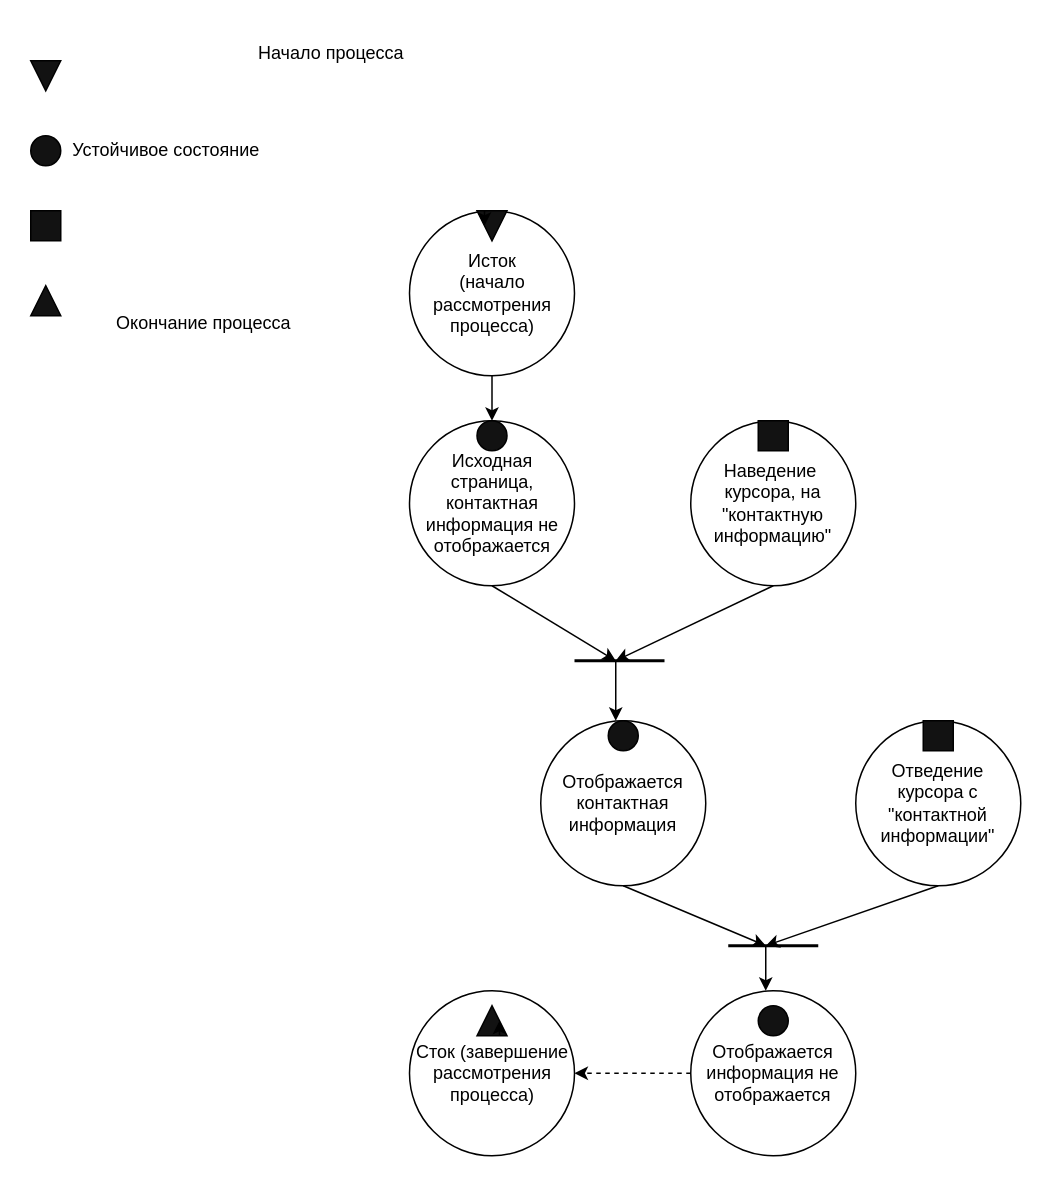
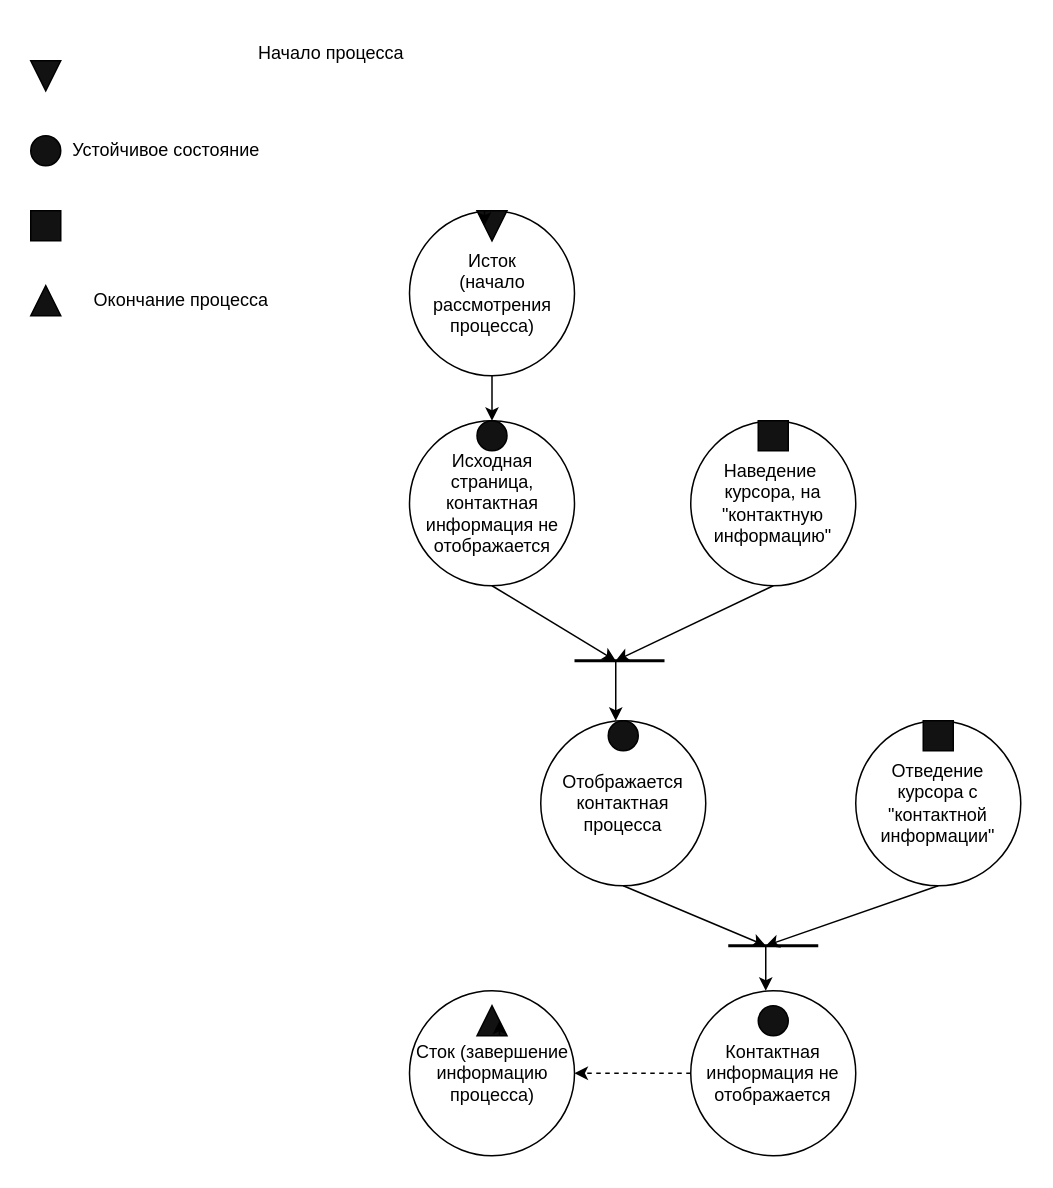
(203, 323) -> (181, 301)
(623, 803) -> (623, 803)
(493, 1073) -> (493, 1073)
(773, 1073) -> (773, 1073)
